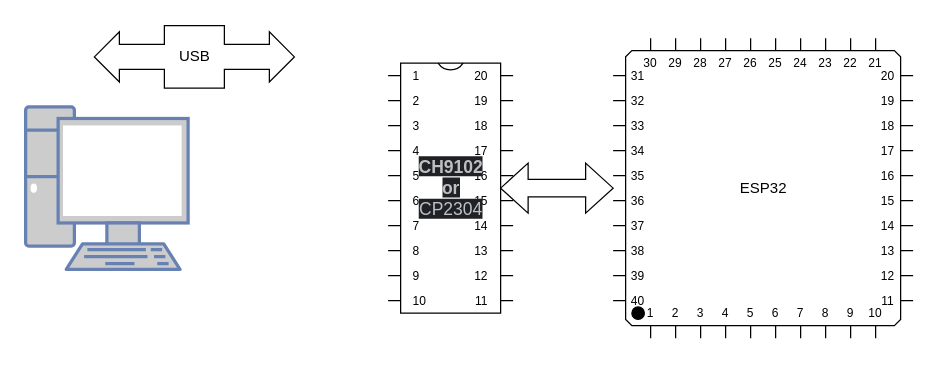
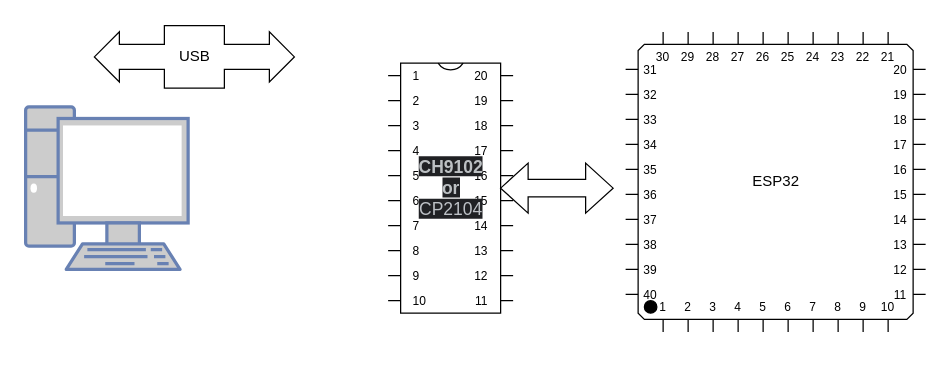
(416, 76) -> (416, 76)
(763, 188) -> (776, 182)
